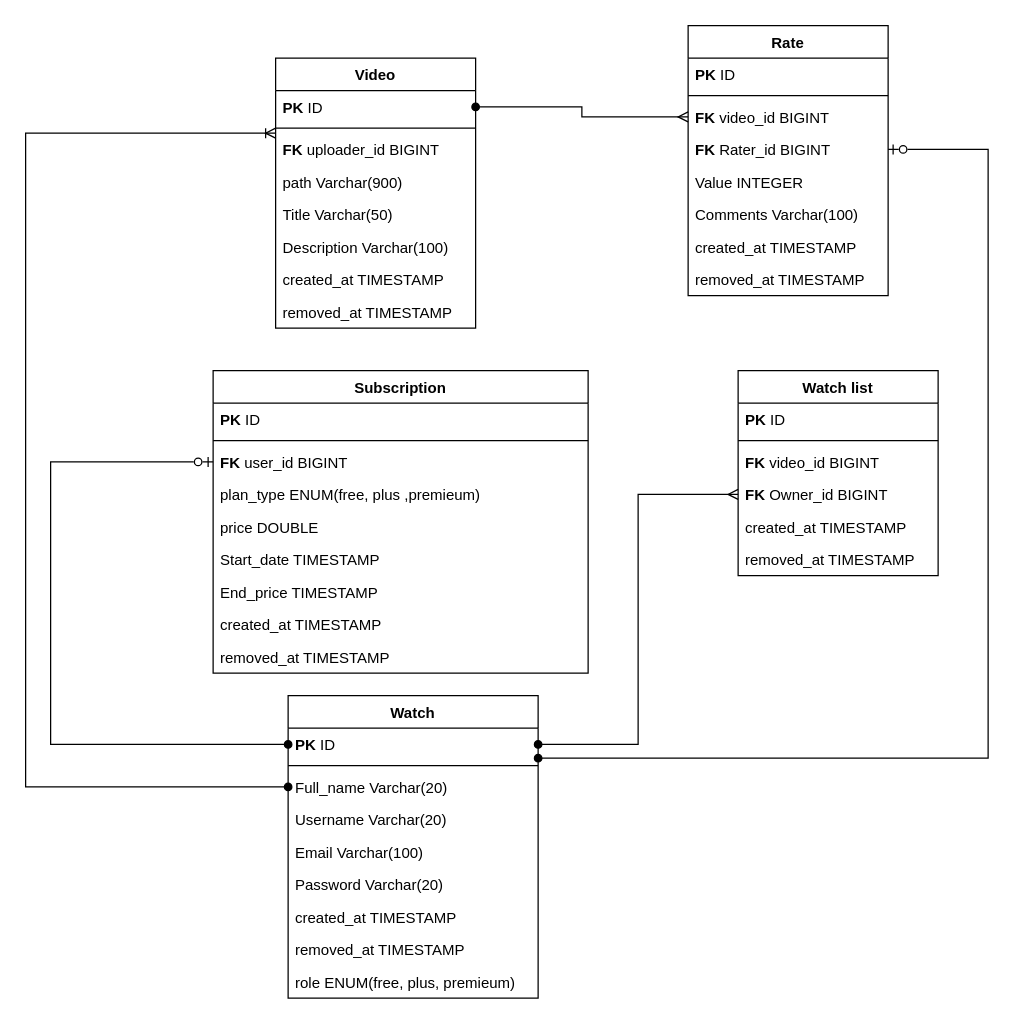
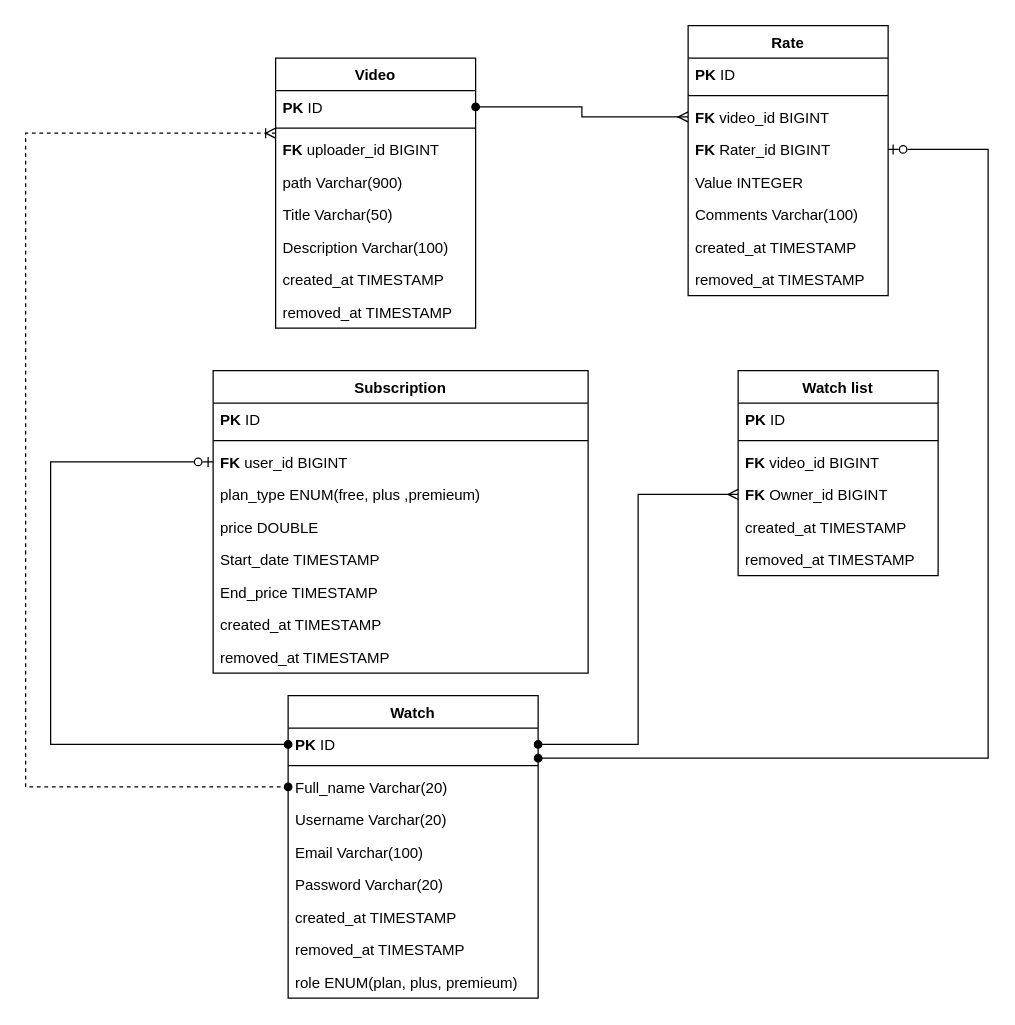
(26, 466) -> (26, 466)
(410, 983) -> (408, 983)
